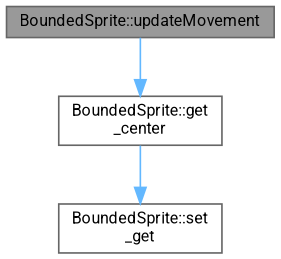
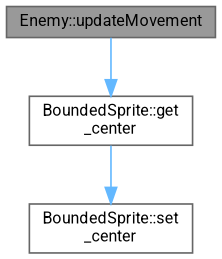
(140, 22) -> (111, 22)
(140, 228) -> (111, 228)
